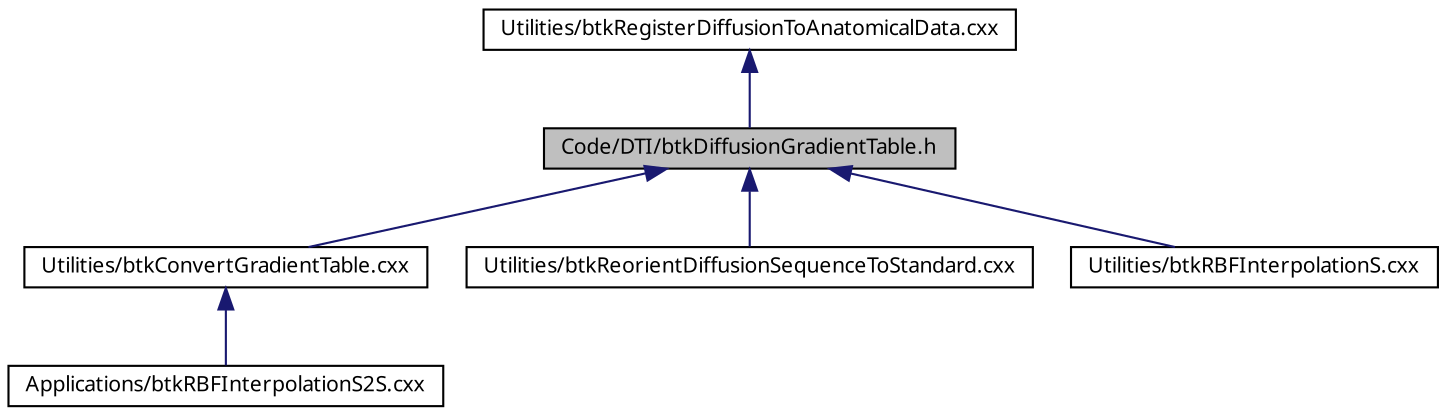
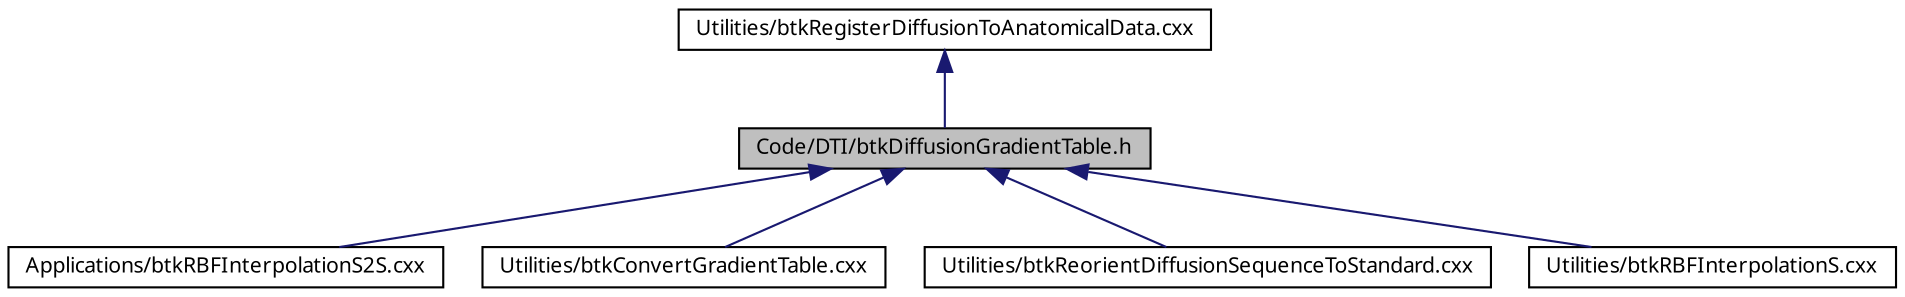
(226, 338) -> (574, 210)
